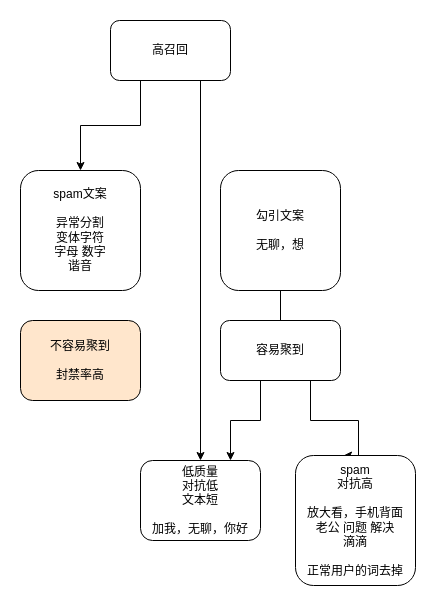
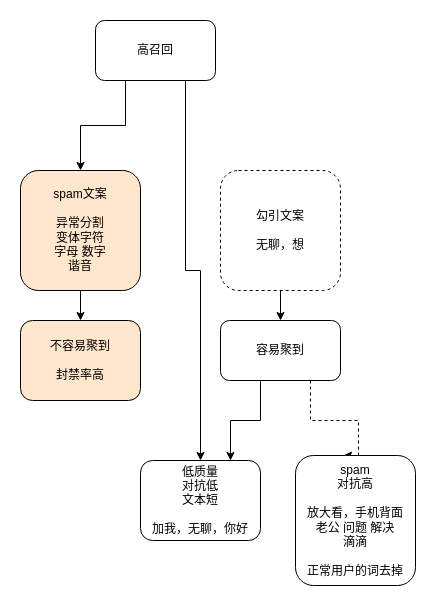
(171, 51) -> (156, 51)
(81, 231) -> (81, 231)
(281, 231) -> (281, 231)
none -> (81, 310)
(281, 315) -> (281, 312)
(332, 421) -> (332, 421)
